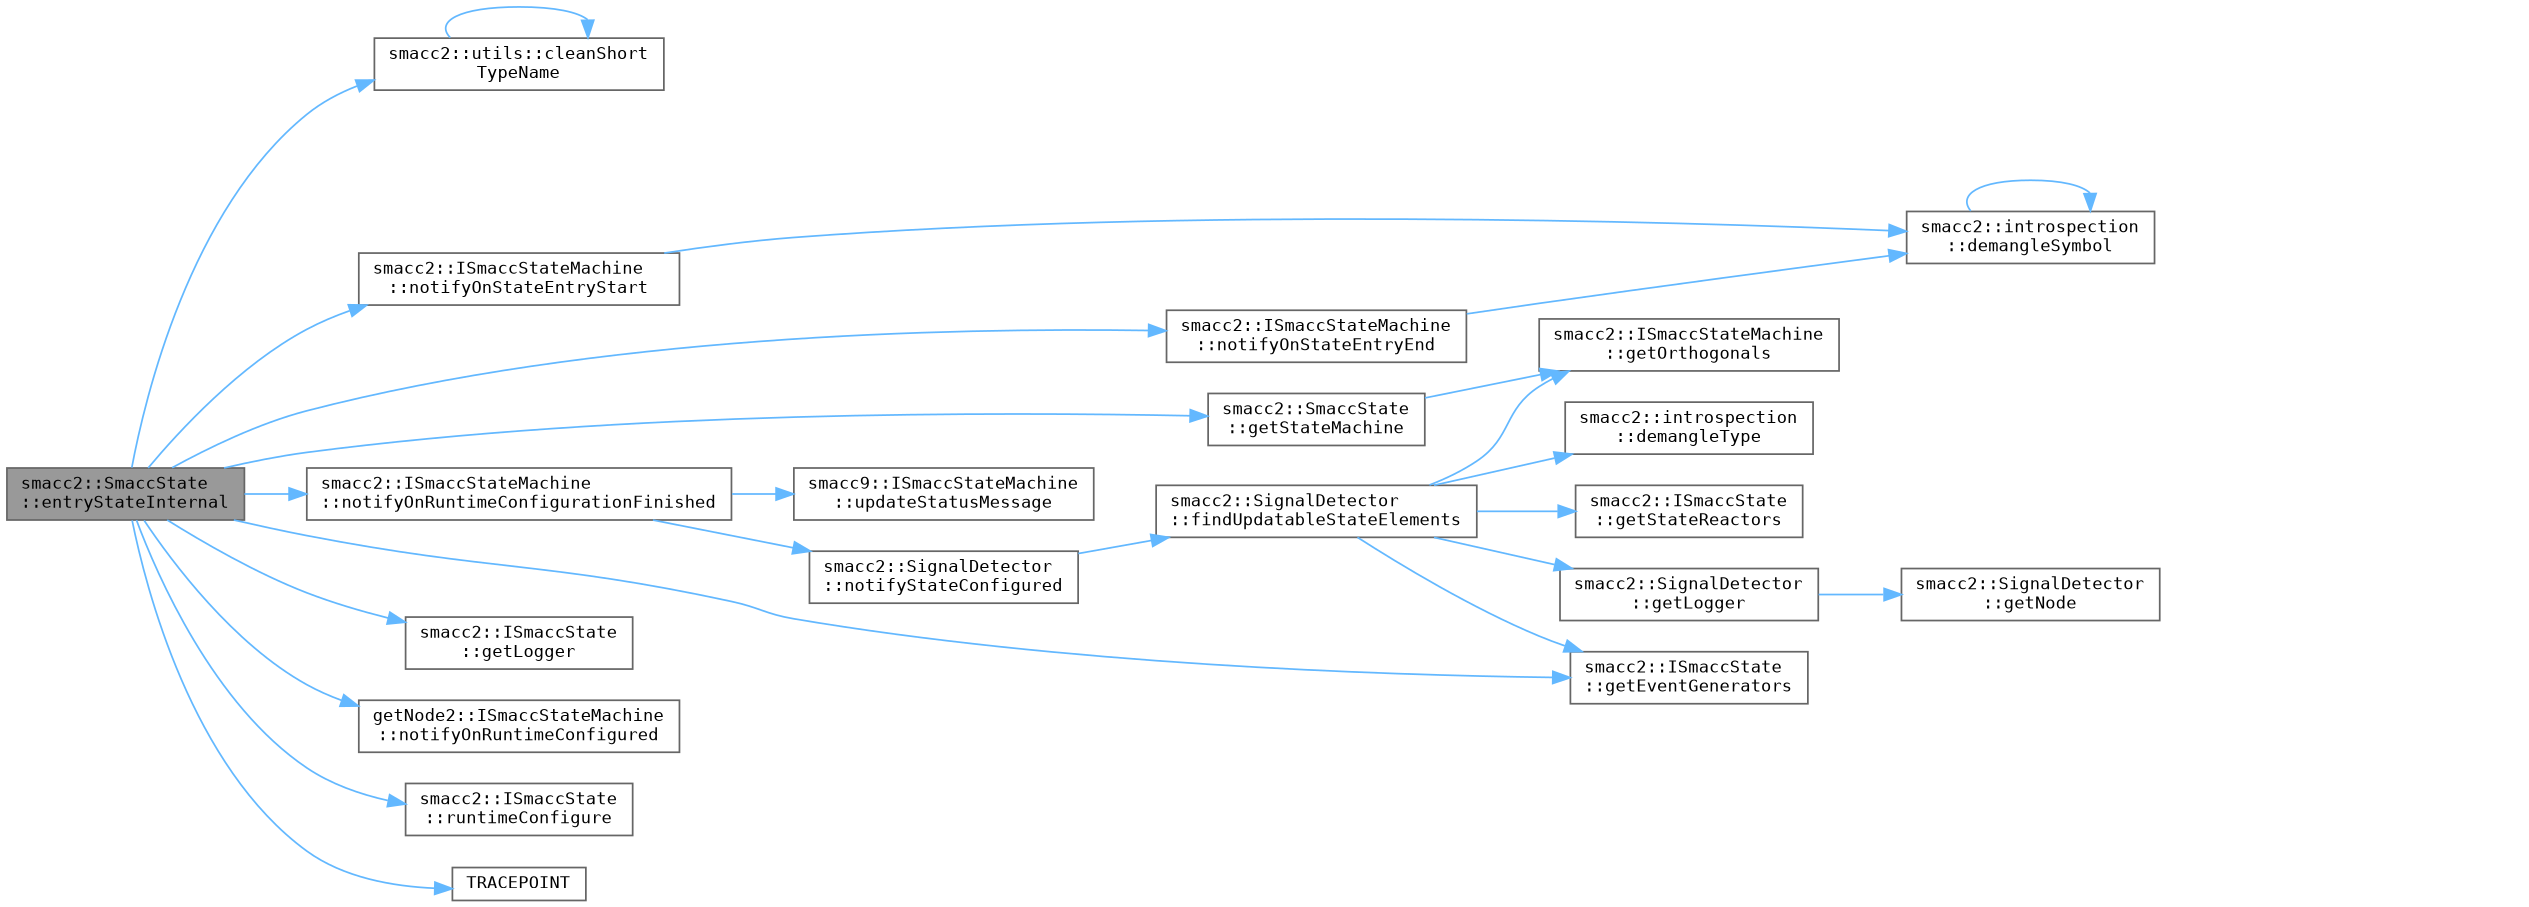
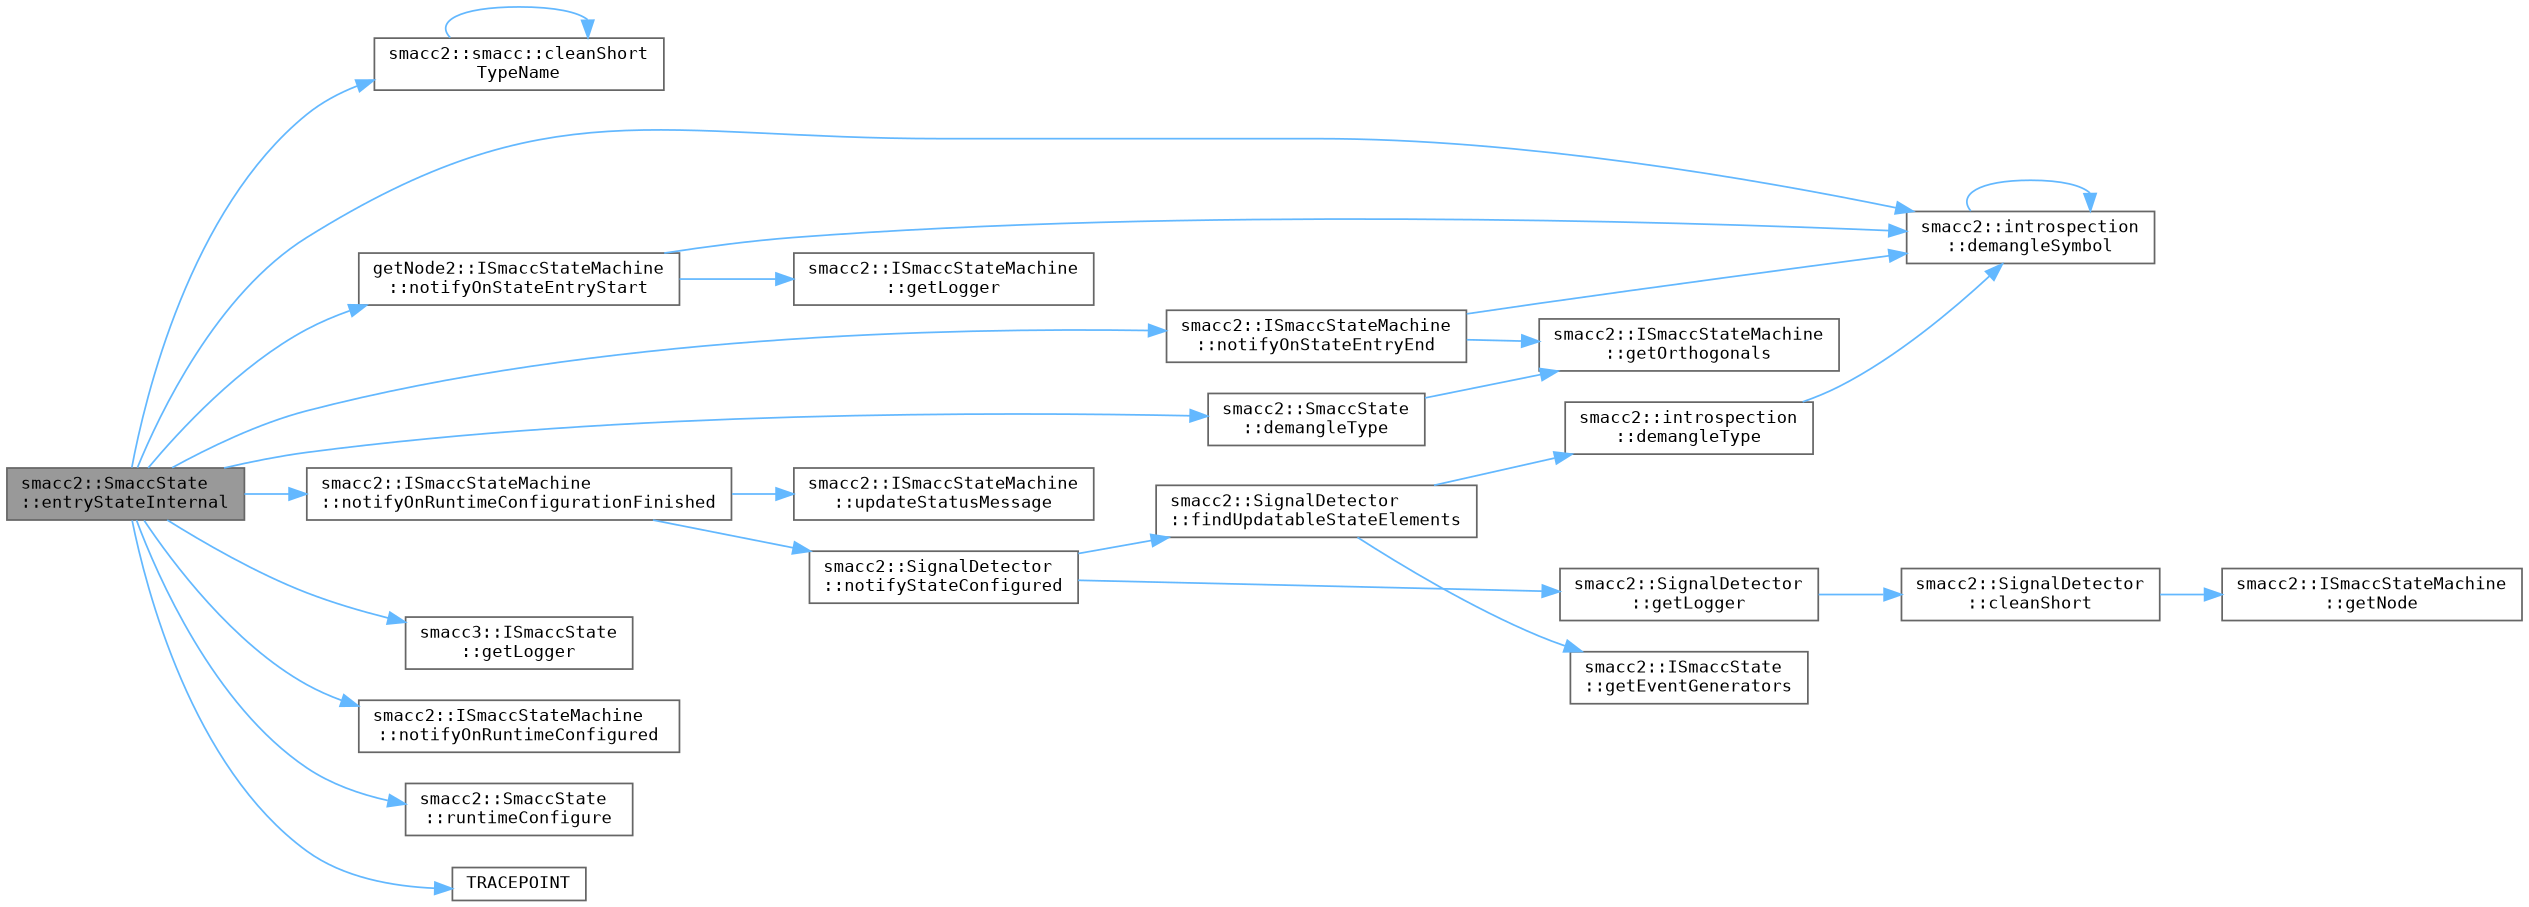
(519, 64) -> (519, 64)
(519, 279) -> (519, 279)
none -> (944, 279)
none -> (1902, 348)
(1316, 419) -> (1316, 419)
(1498, 440) -> (1494, 340)
(944, 494) -> (944, 494)
(1689, 511) -> none
(1494, 551) -> (1310, 586)
(2031, 595) -> (2031, 595)
none -> (2372, 595)
(889, 633) -> (948, 139)
(519, 643) -> (519, 643)
(519, 726) -> (519, 726)
(519, 809) -> (519, 809)
